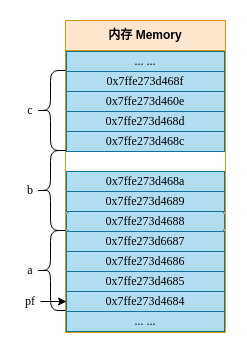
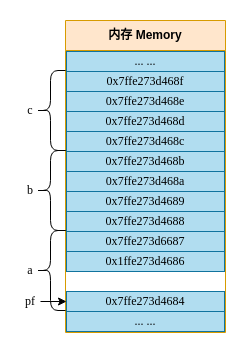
(146, 102) -> (146, 102)
none -> (146, 162)
(146, 222) -> (146, 222)
(146, 262) -> (146, 262)
(146, 282) -> none
